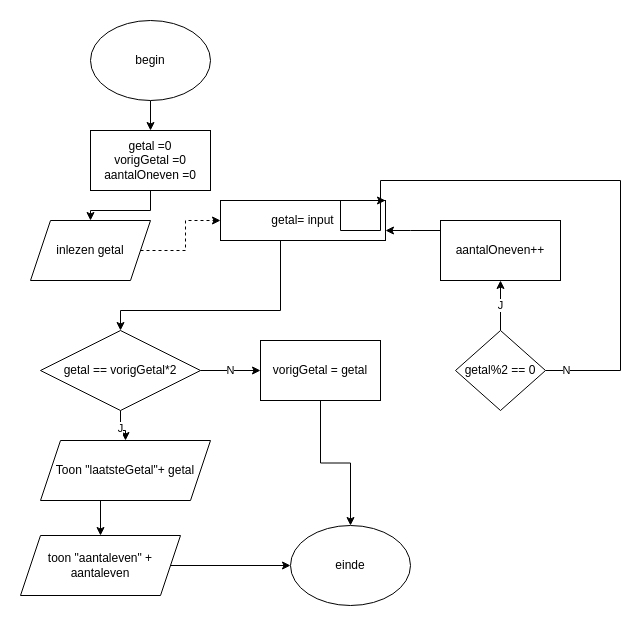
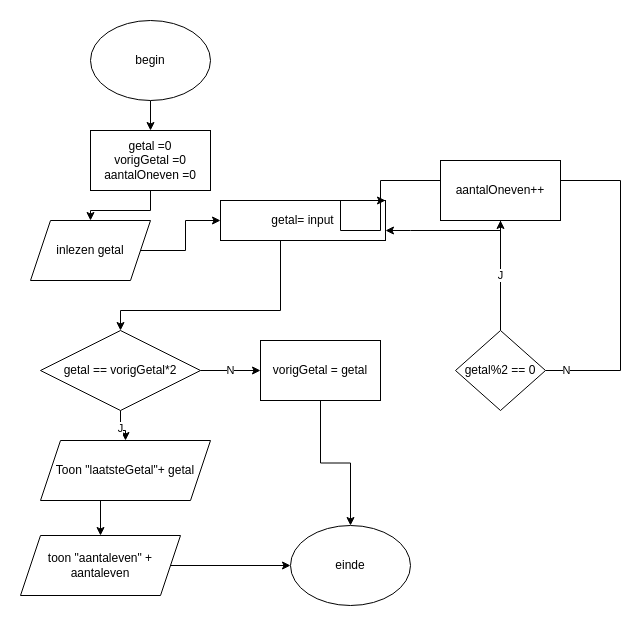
(186, 244) -> (186, 244)
(501, 251) -> (501, 191)
